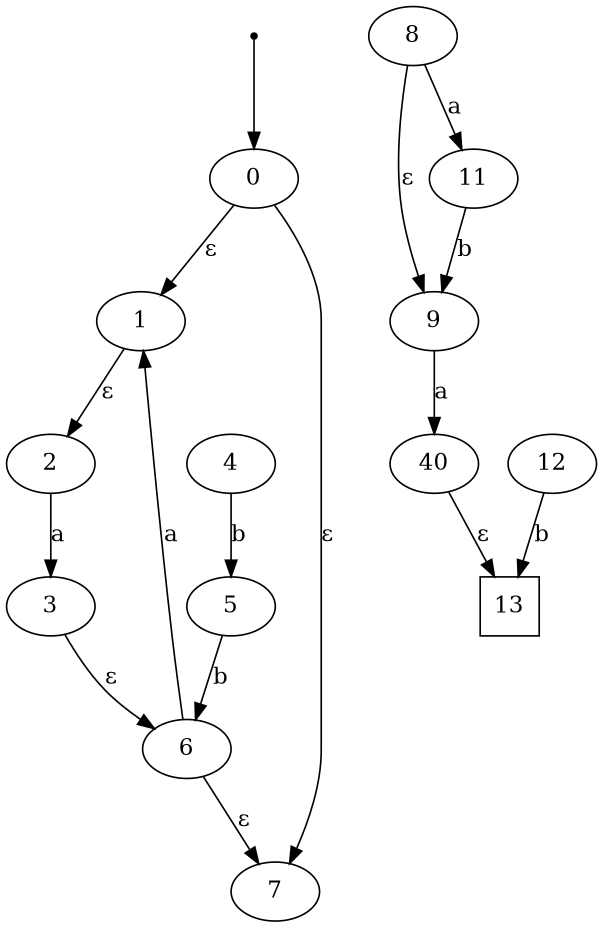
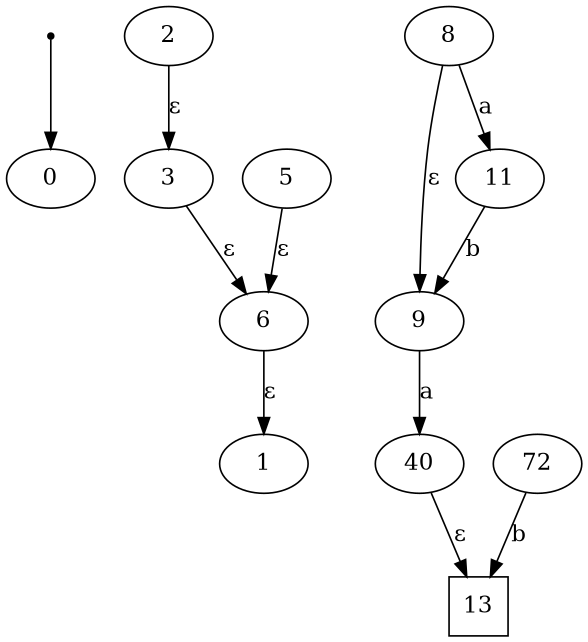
(203, 244) -> none
(100, 386) -> none
(231, 464) -> none
(552, 464) -> (538, 464)
(58, 535) -> (175, 107)
(171, 535) -> (270, 393)
(221, 678) -> (284, 250)
(275, 892) -> none
